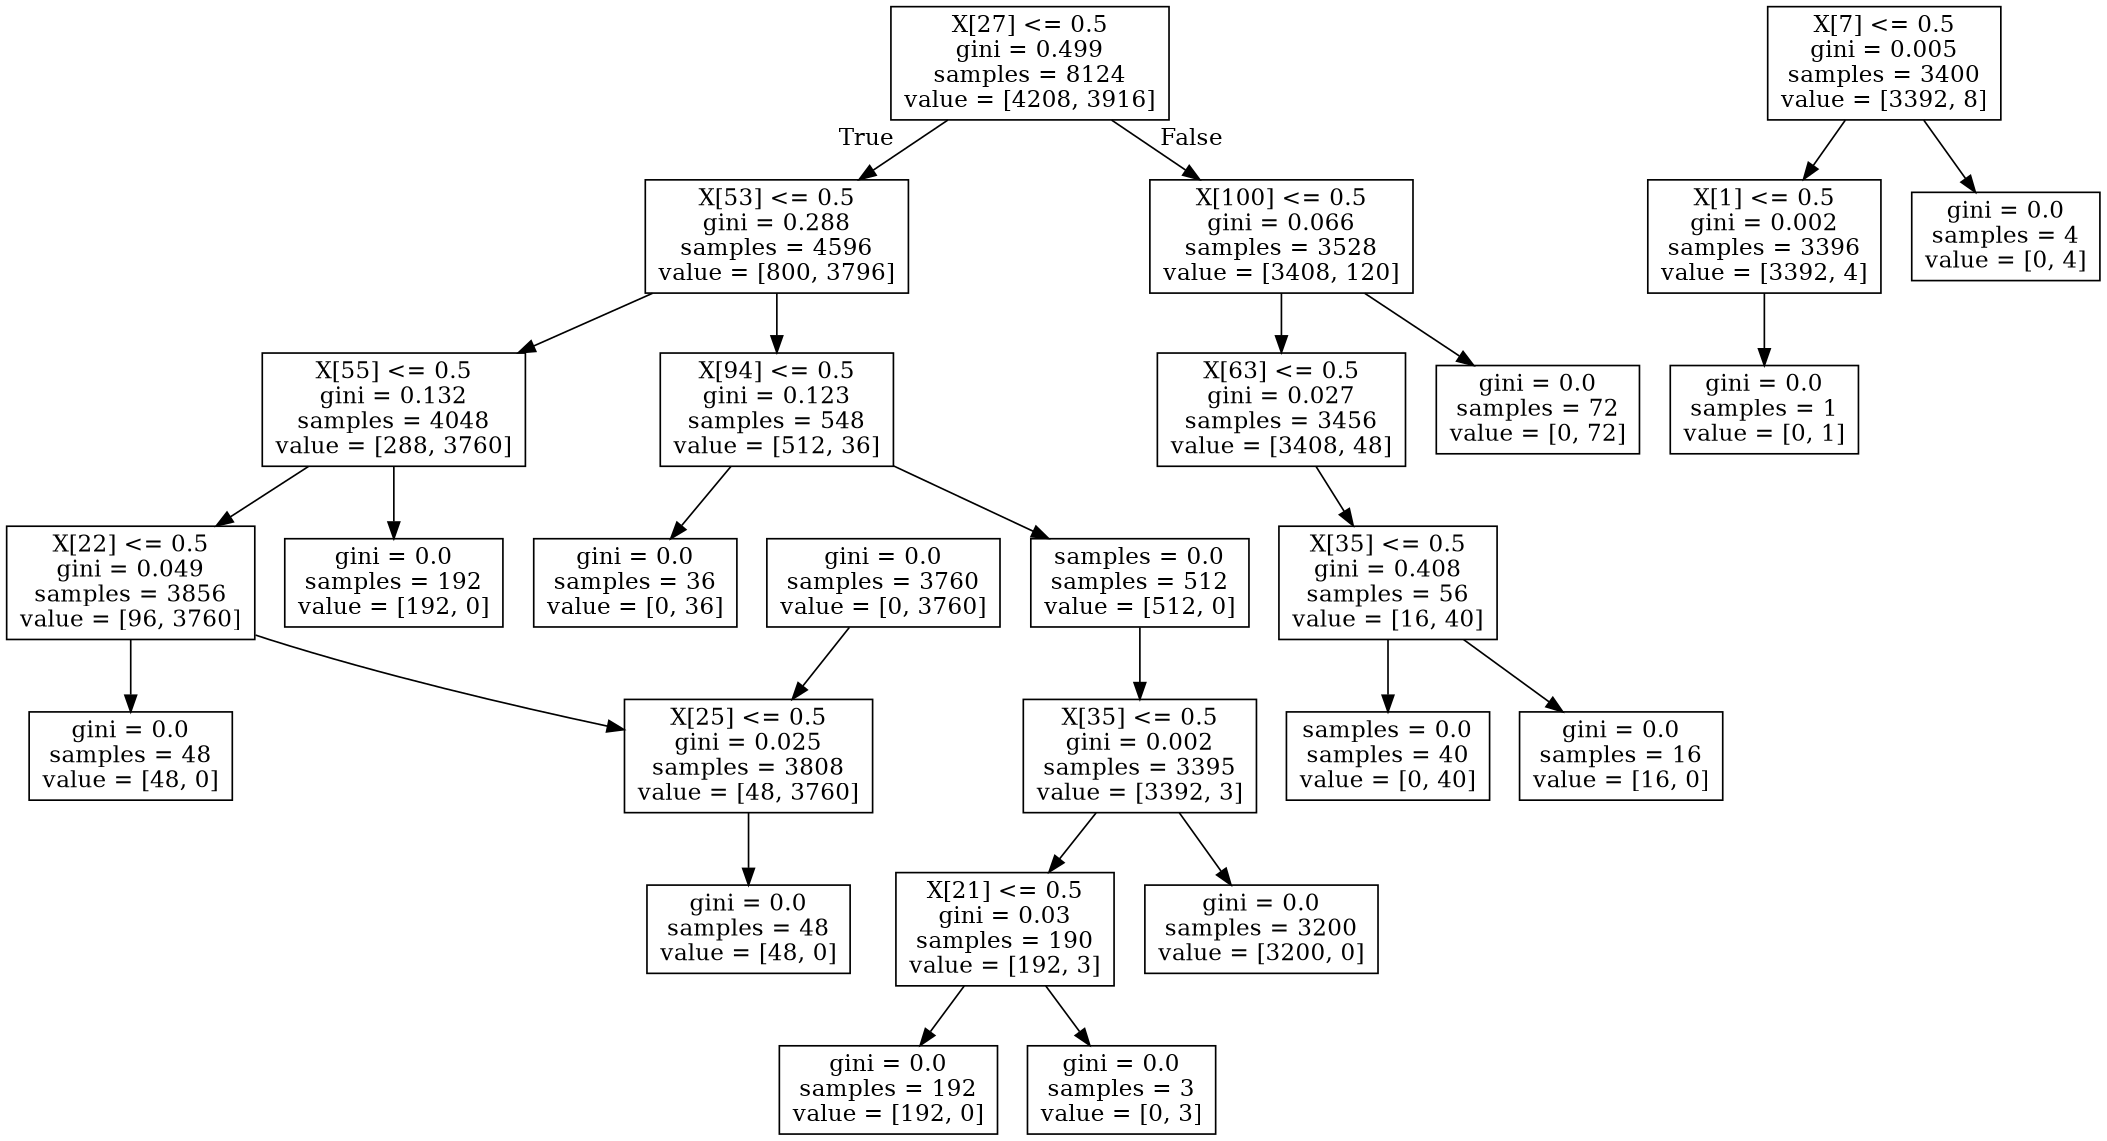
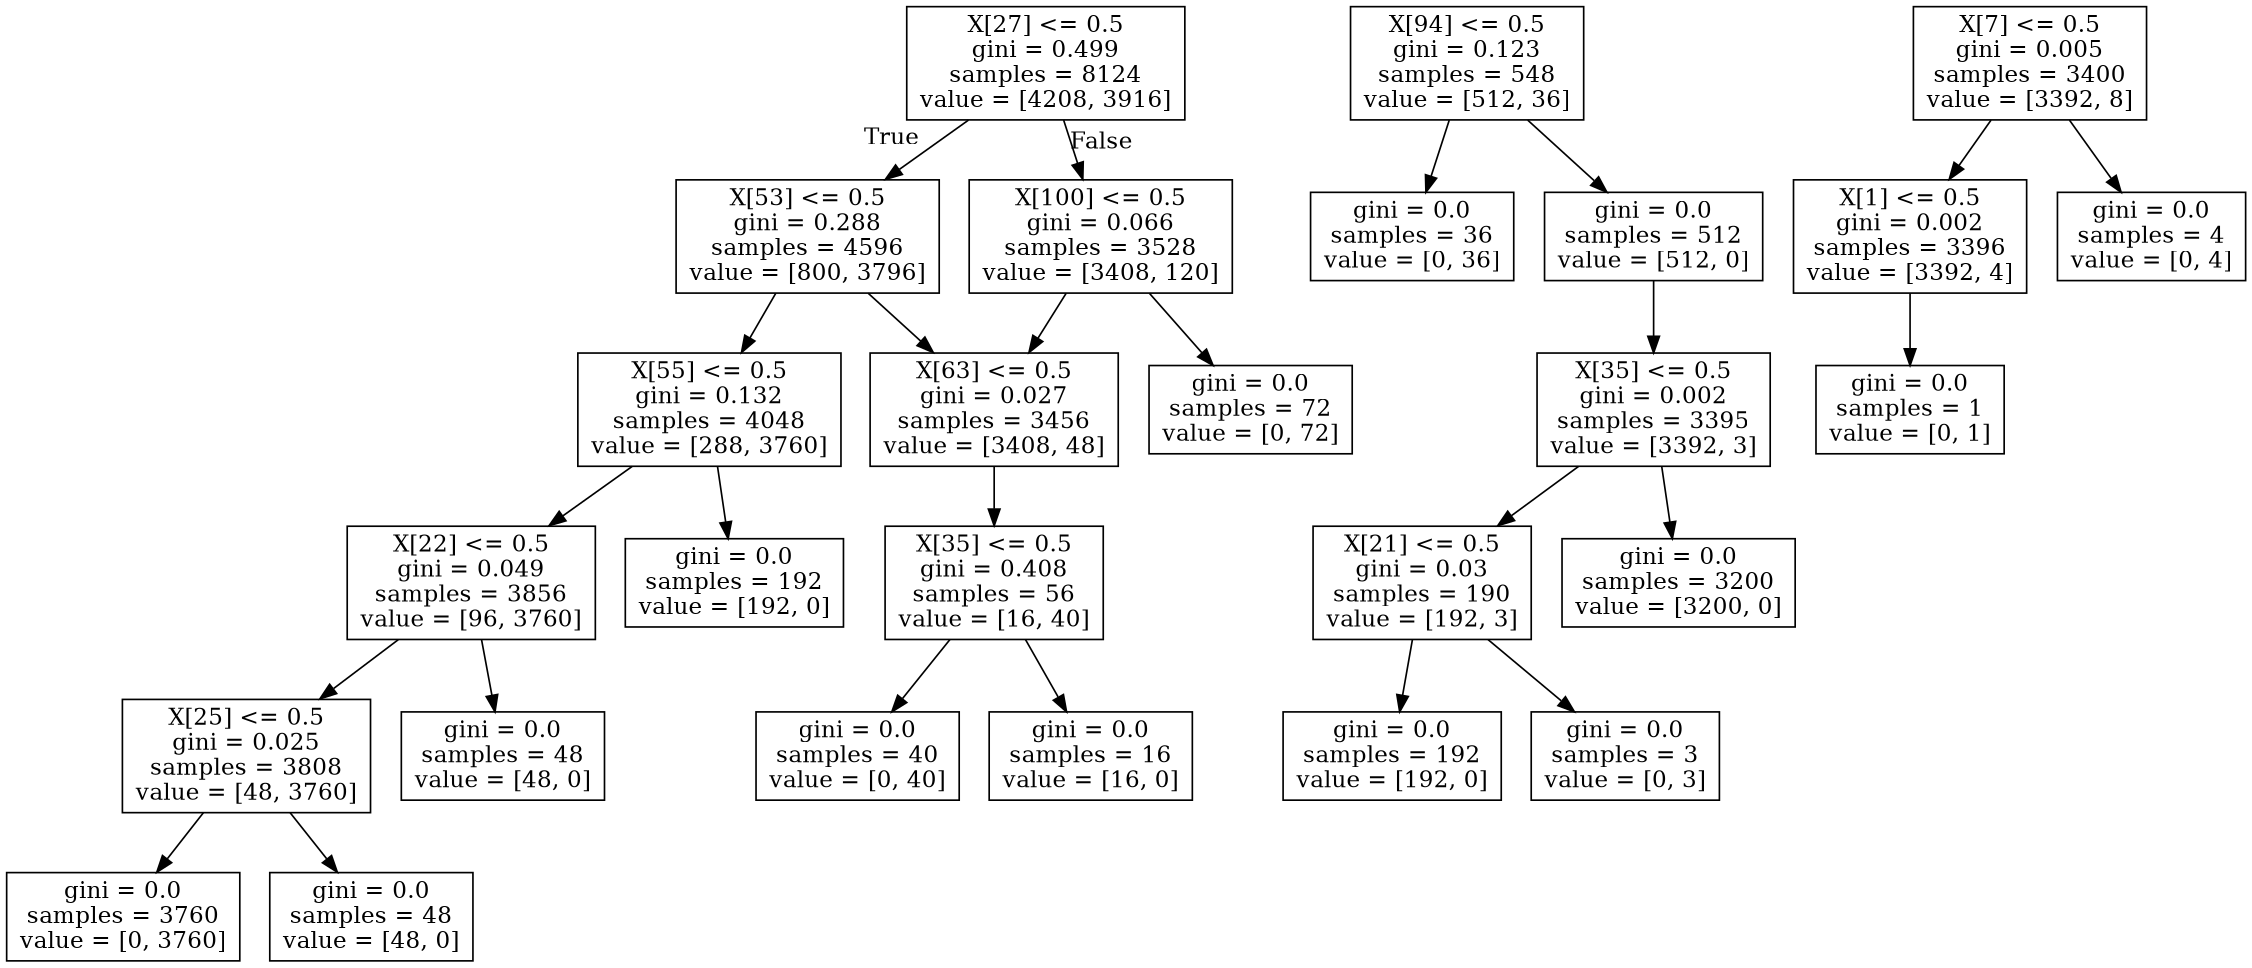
(777, 314) -> (895, 317)
(1140, 583) -> (1654, 236)
(826, 657) -> (185, 836)
(1388, 756) -> (858, 756)
